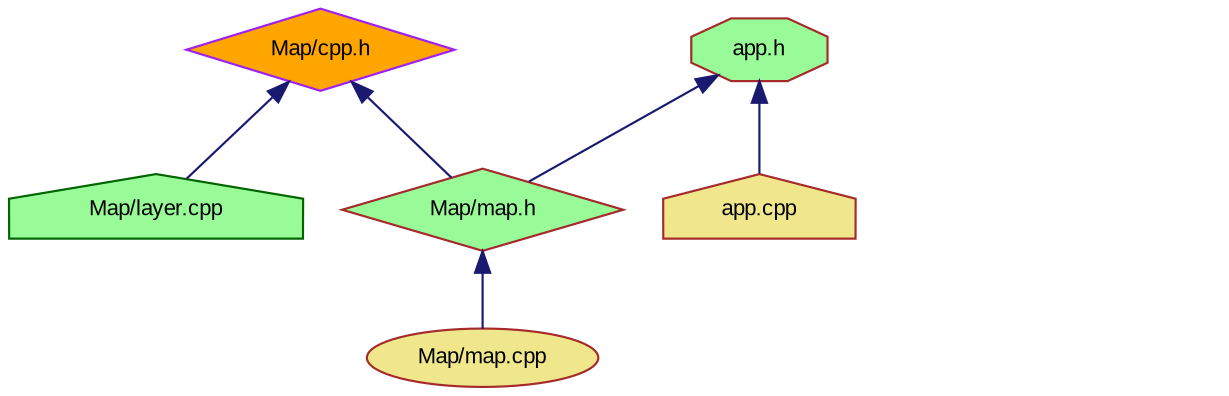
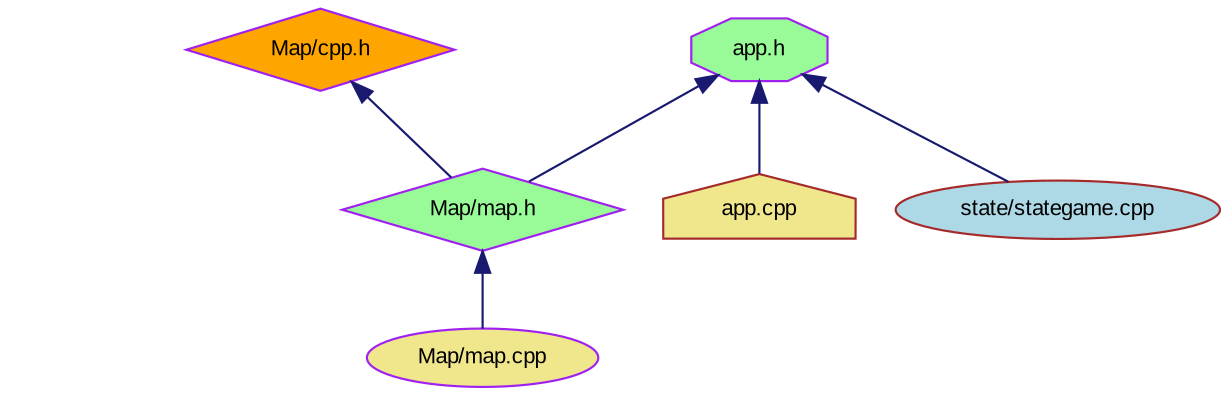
(759, 50) -> (759, 50)
(156, 210) -> none
(483, 210) -> (483, 210)
none -> (1058, 210)
(483, 358) -> (483, 358)
